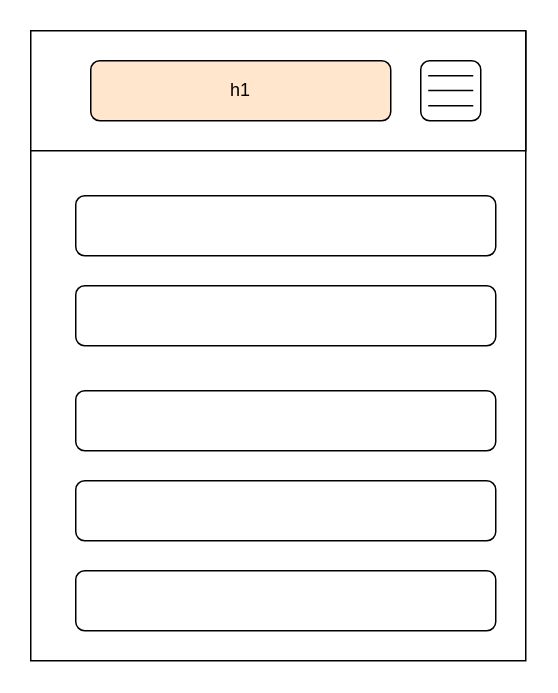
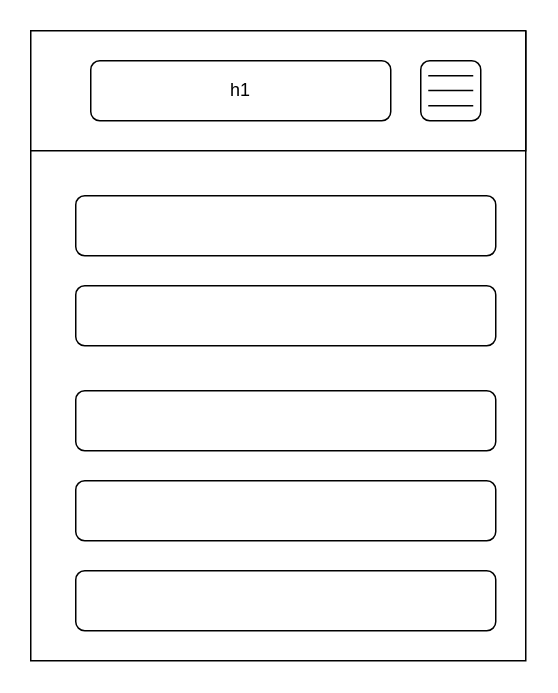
(241, 91) -> (241, 91)
